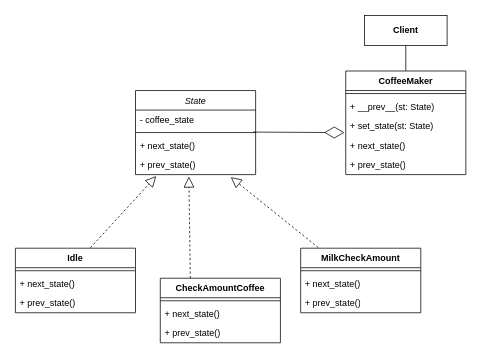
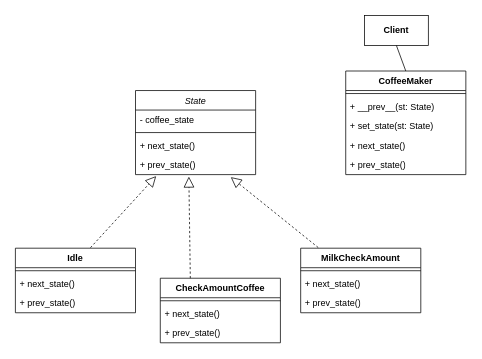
(405, 30) -> (396, 30)
(290, 132) -> none
